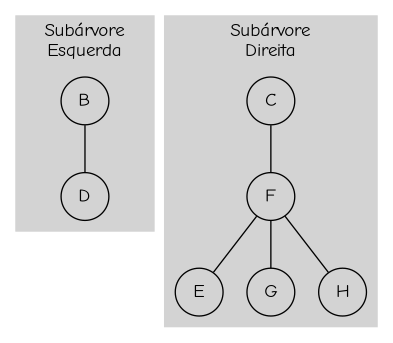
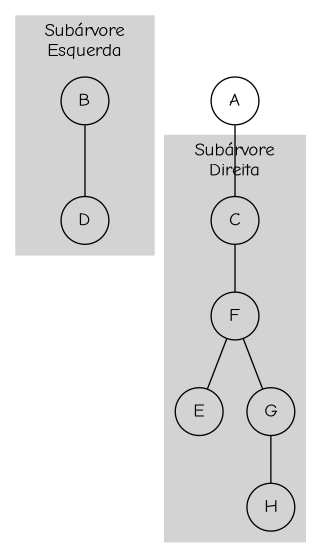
none -> (235, 101)
(307, 244) -> (271, 460)
